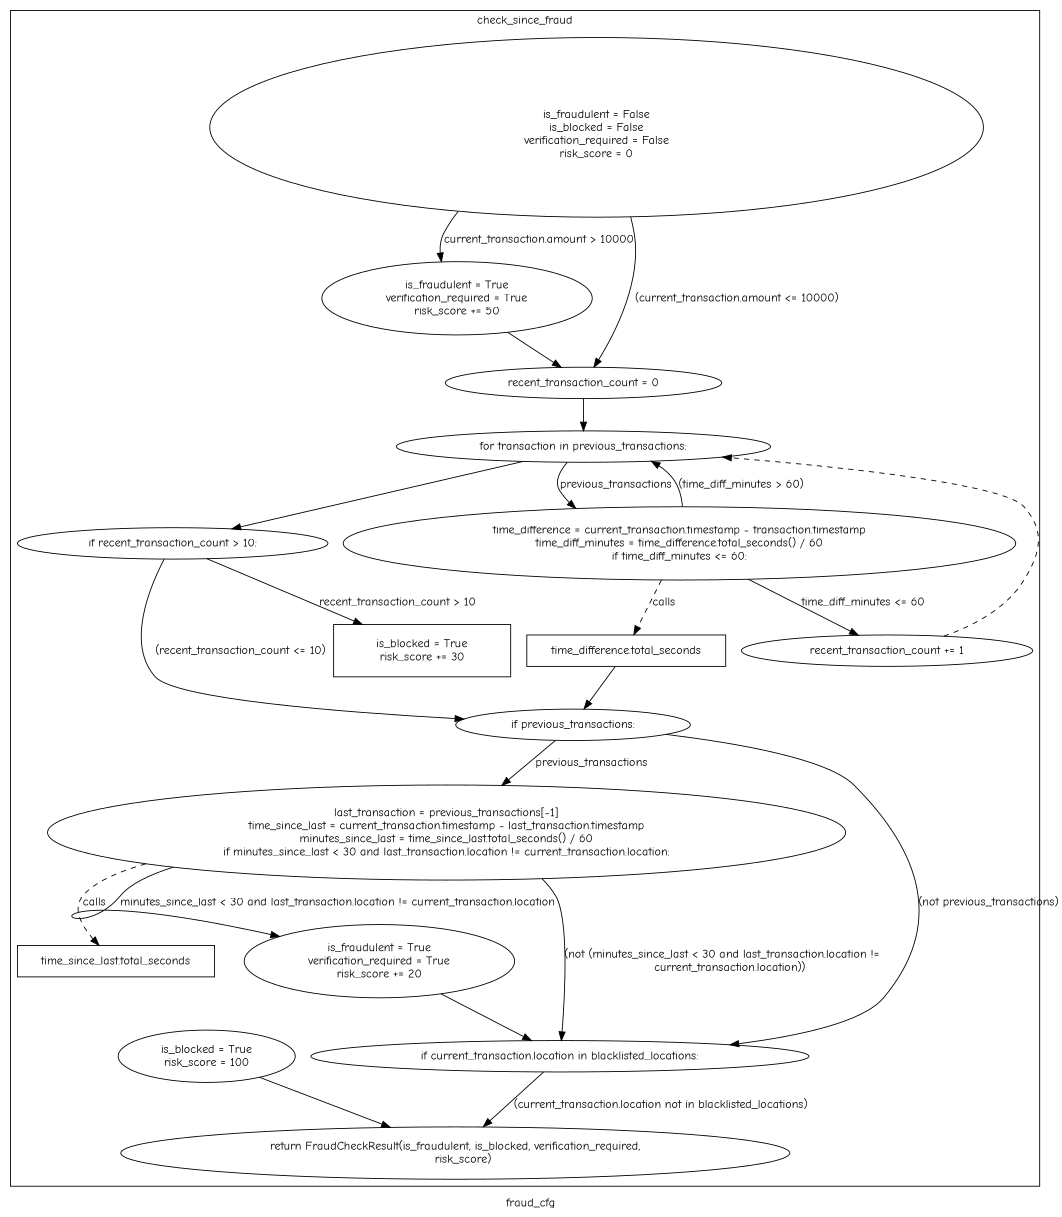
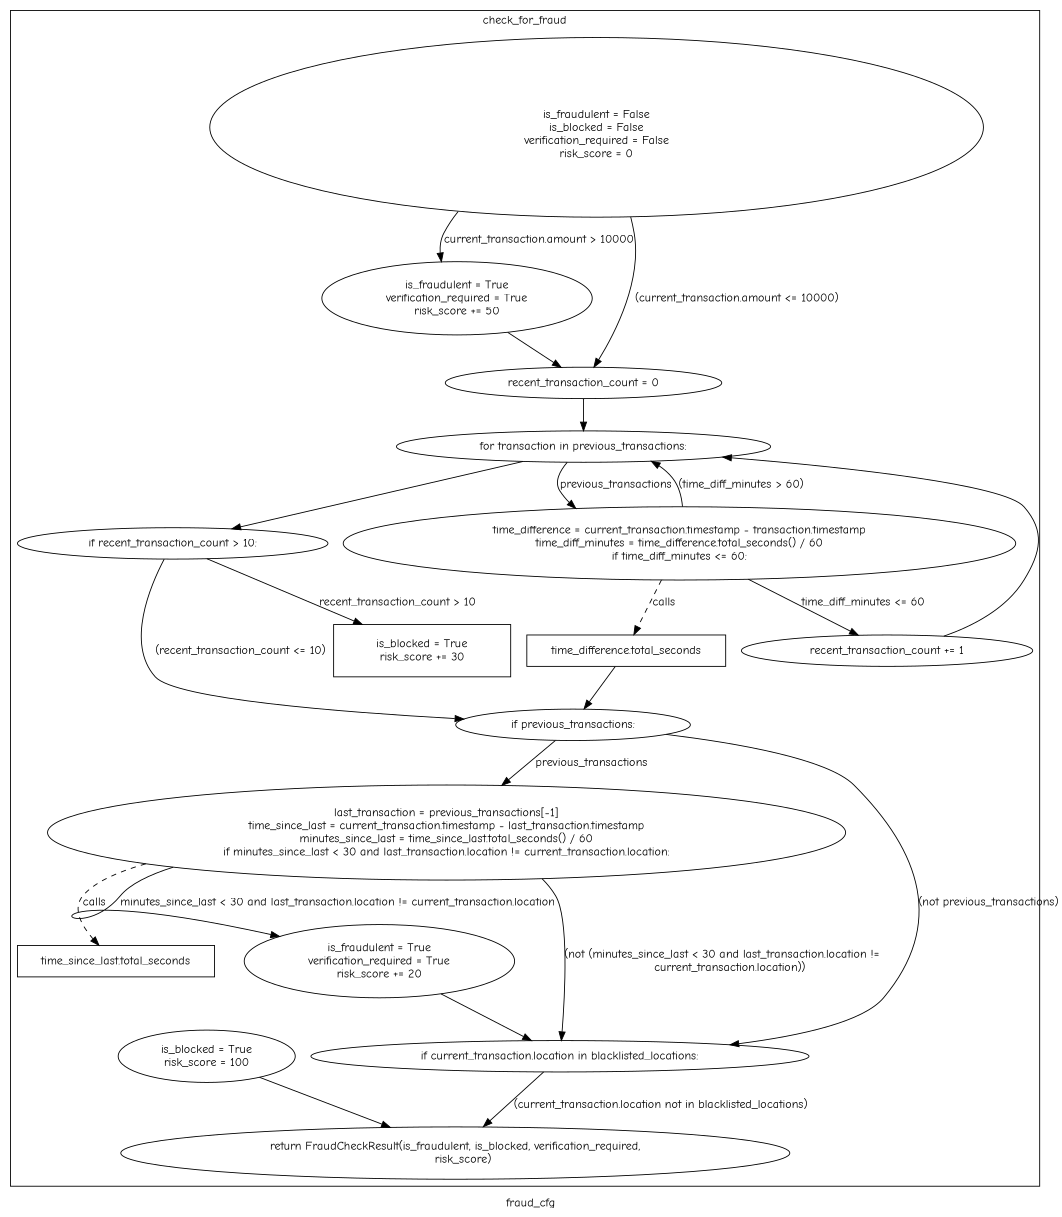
(525, 20) -> (525, 20)
(969, 487) -> (969, 487)
